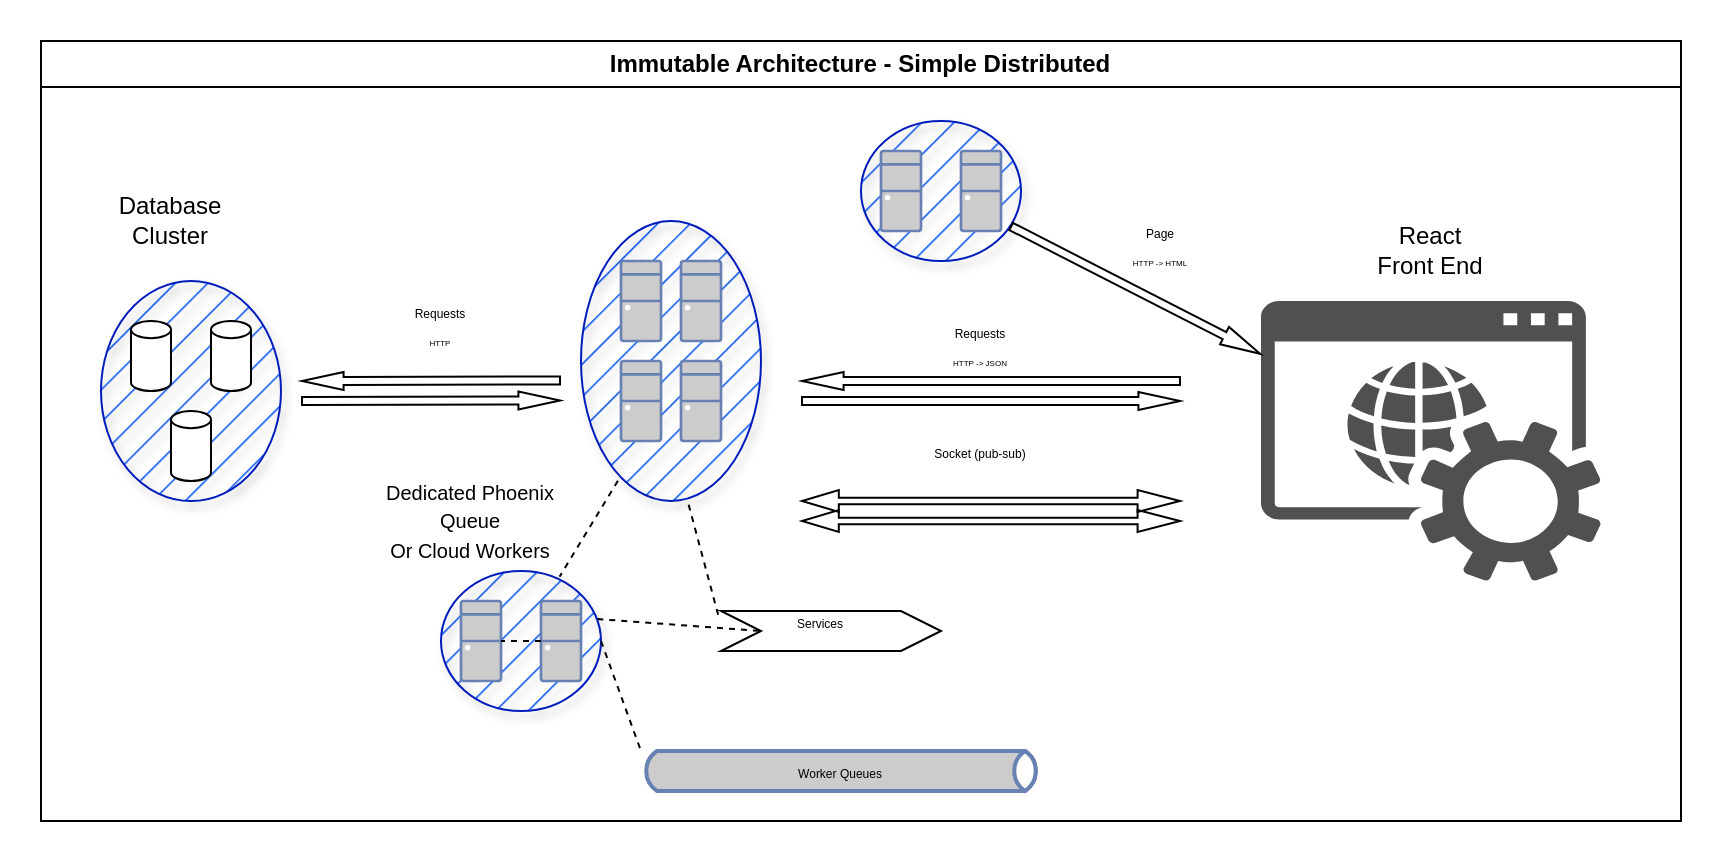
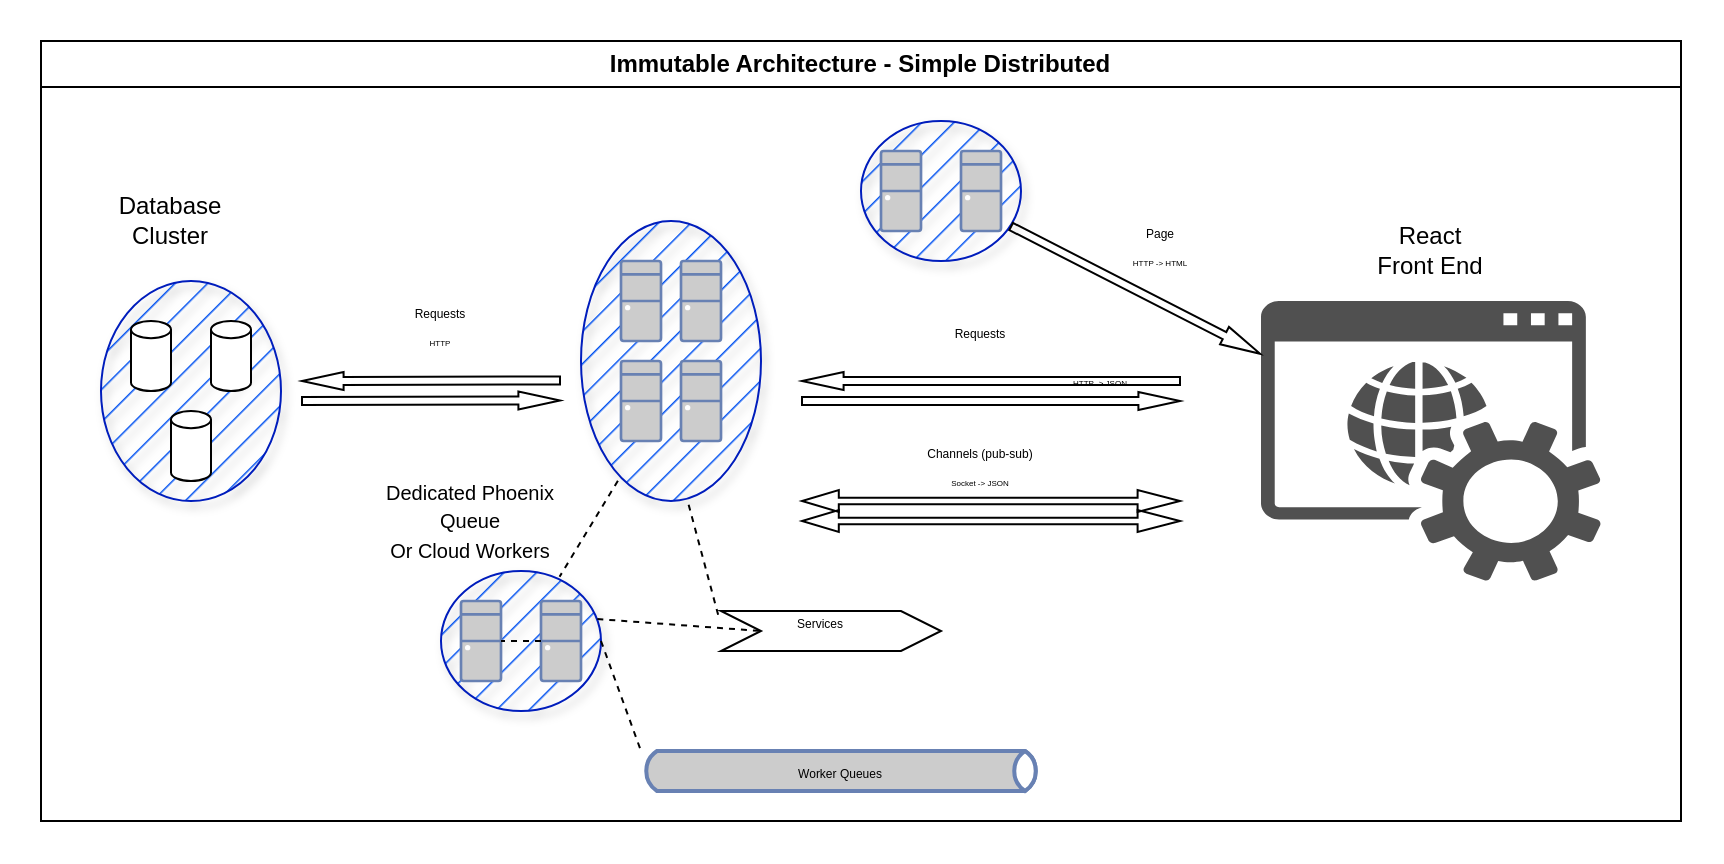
(981, 361) -> (1101, 381)
(981, 451) -> (981, 451)
none -> (981, 481)
